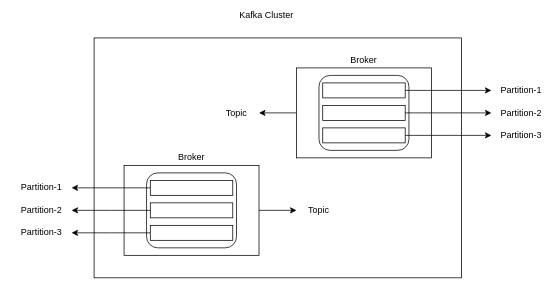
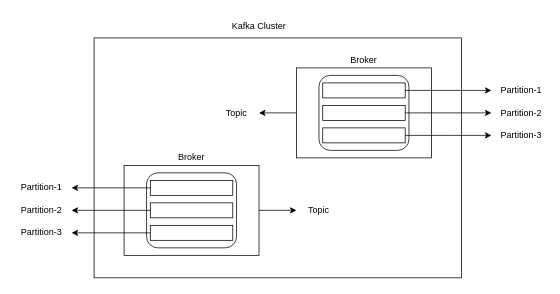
(267, 15) -> (259, 27)
